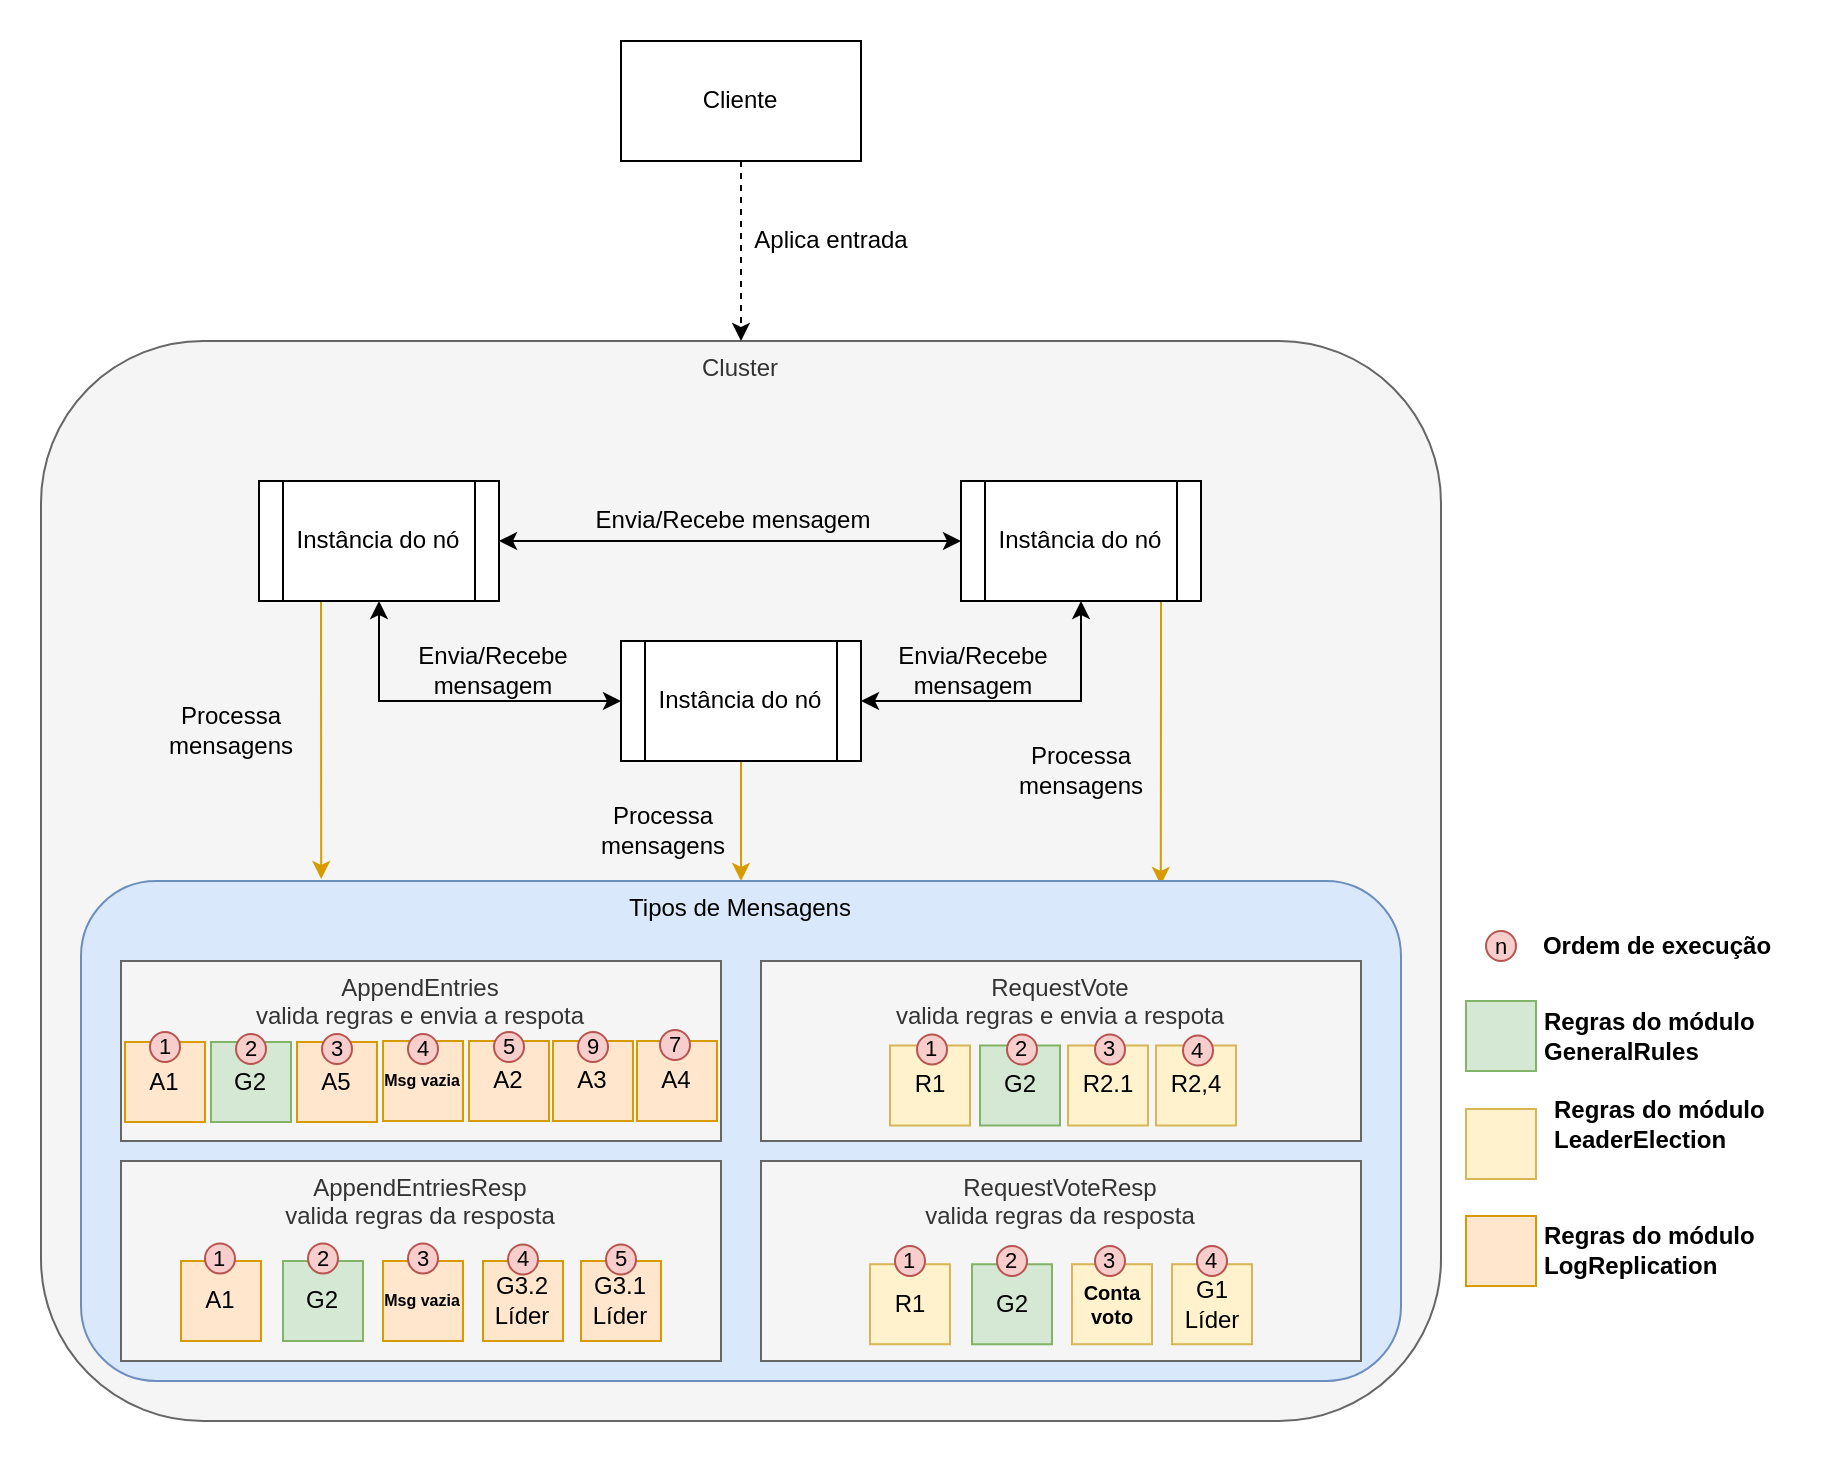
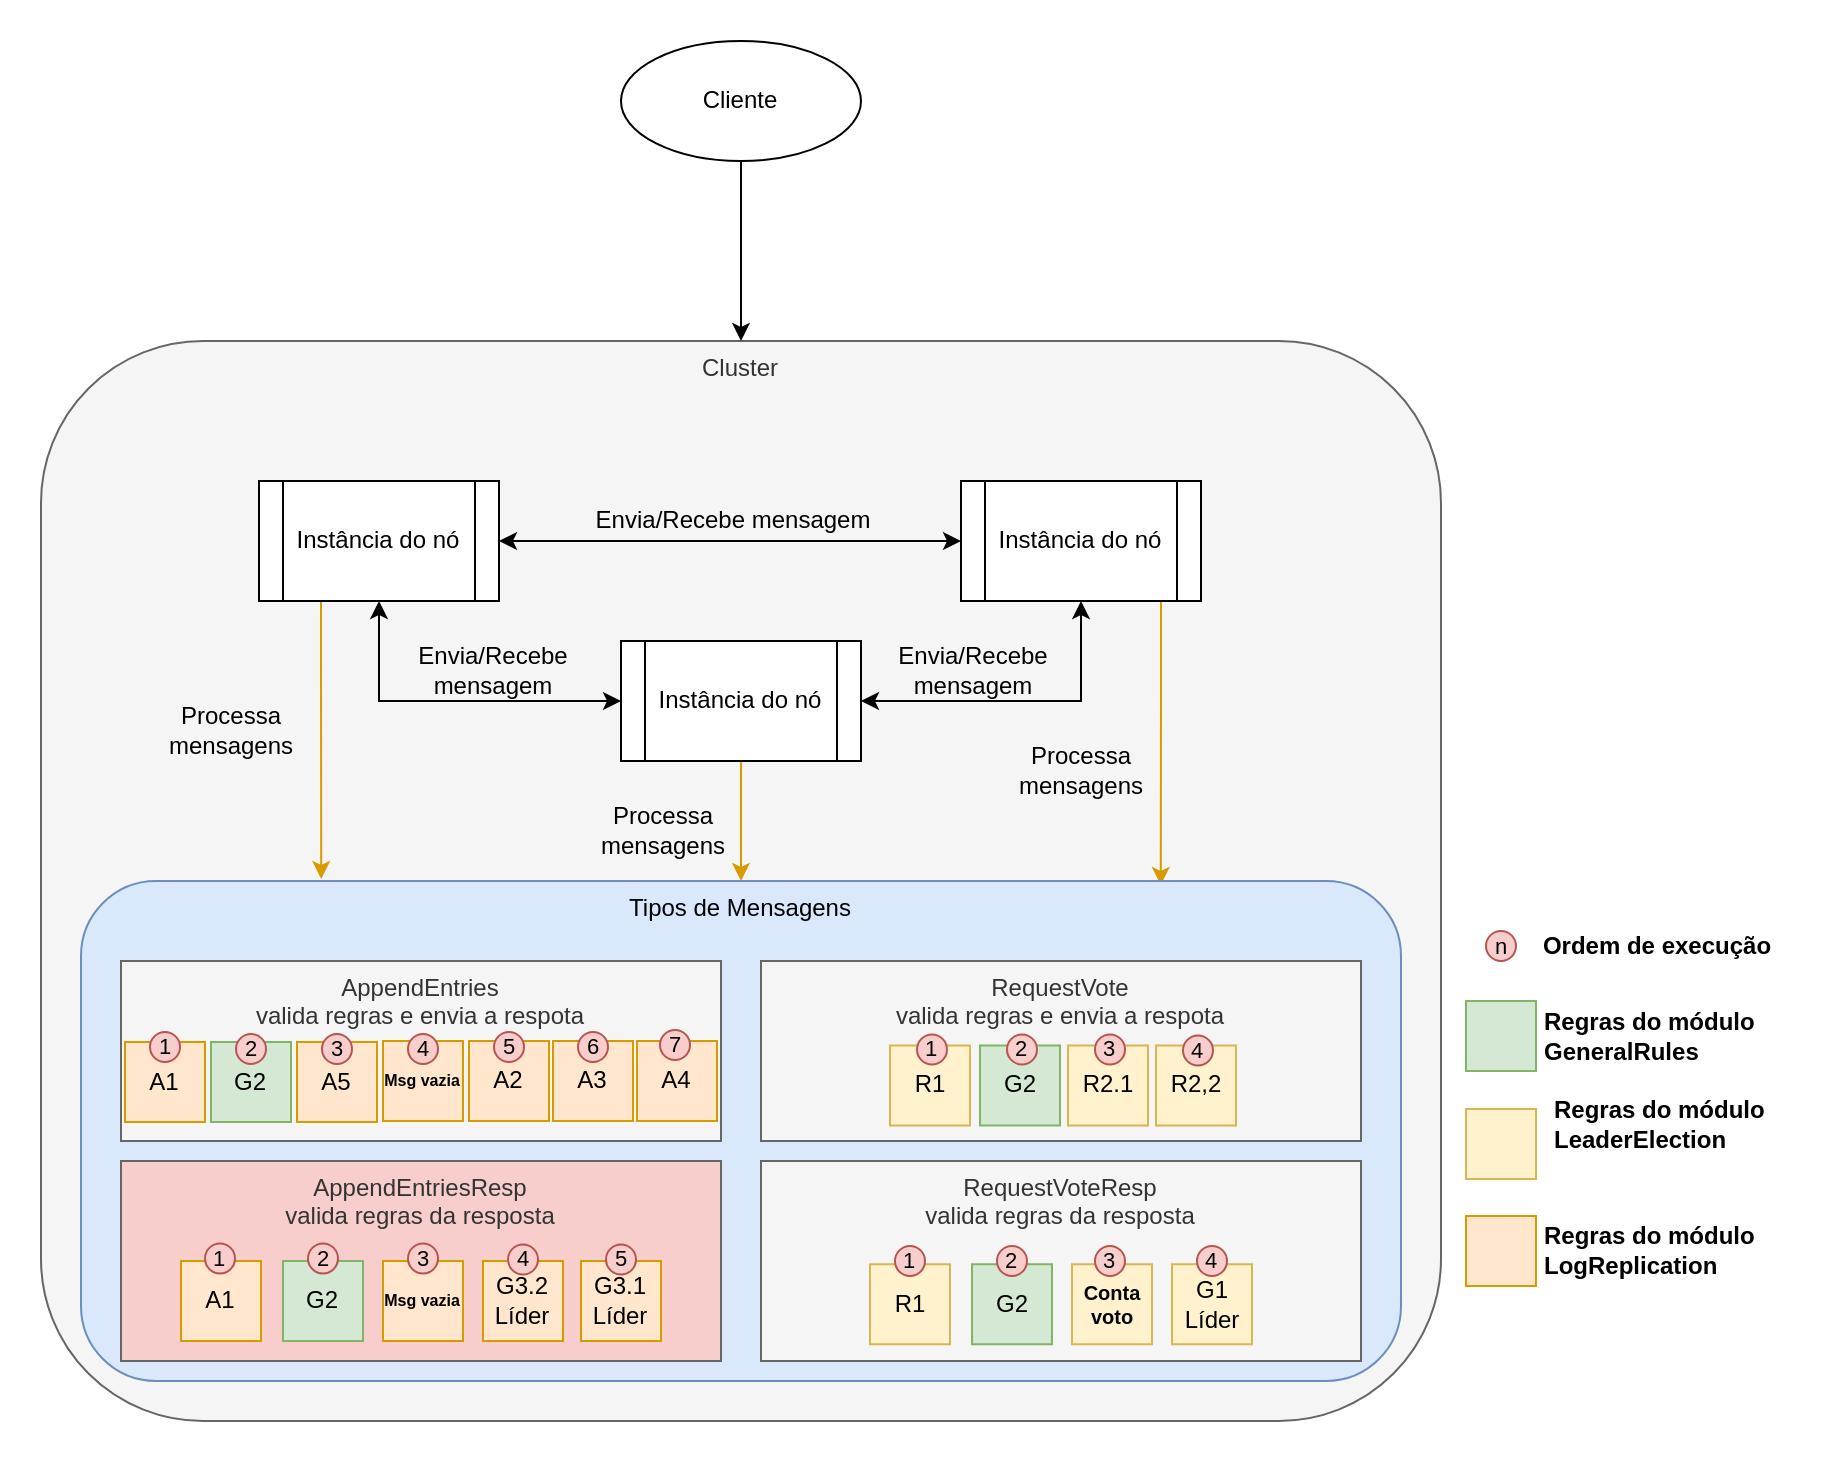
(741, 101) -> (741, 101)
(831, 241) -> none
(741, 246) -> (741, 246)
(594, 1047) -> (594, 1047)
(1197, 1085) -> (1197, 1085)
(421, 1204) -> (421, 1204)
